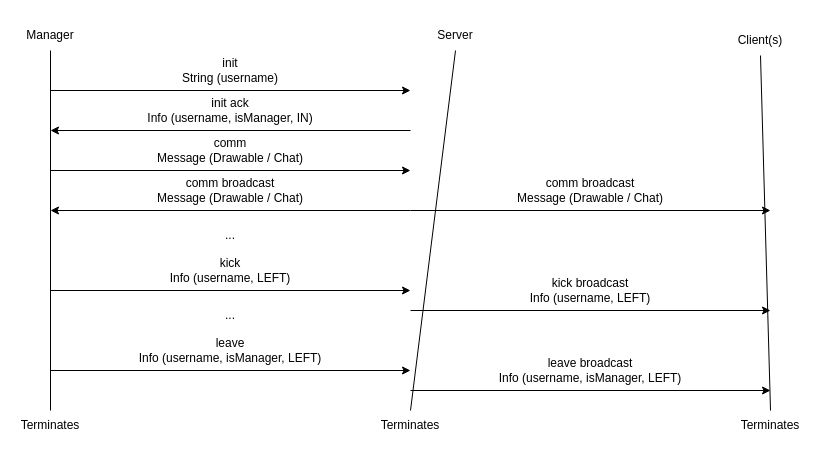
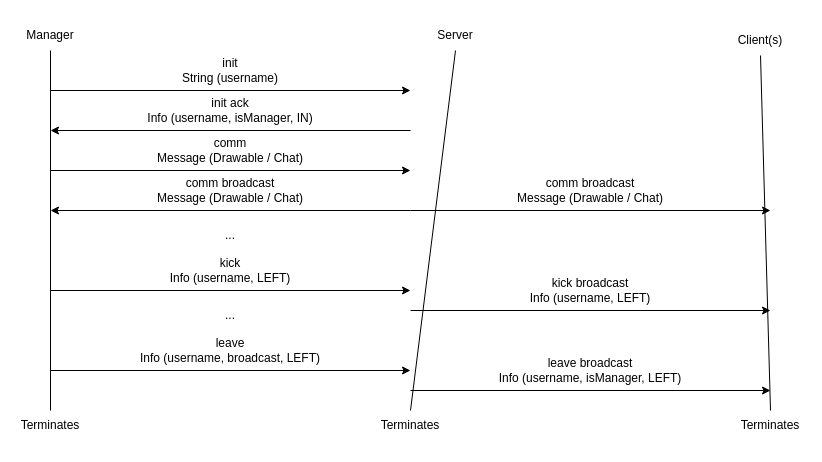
(231, 351) -> (231, 351)
